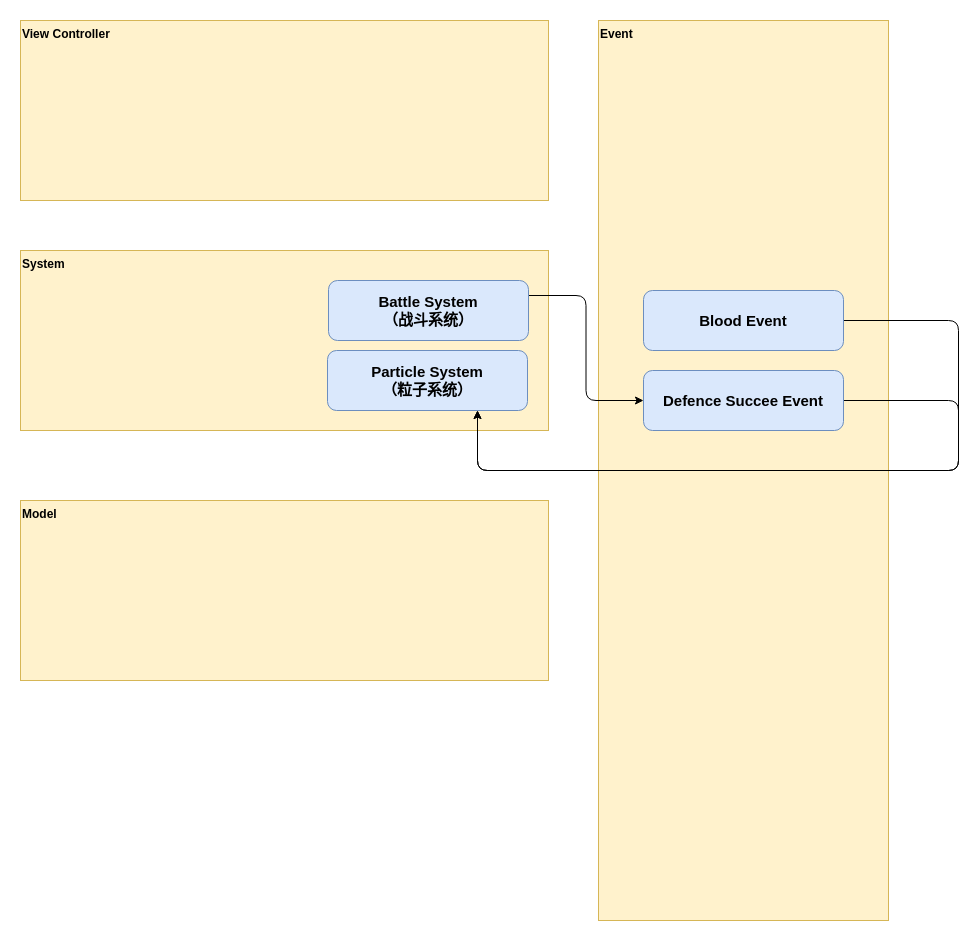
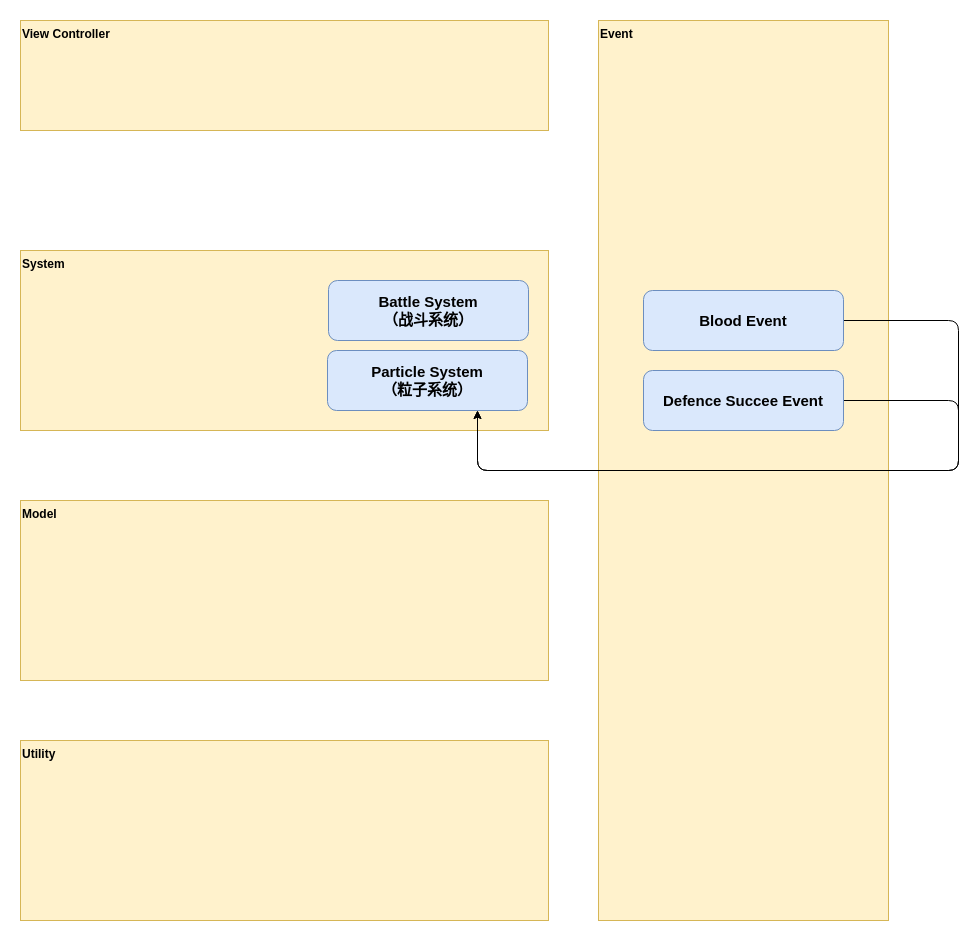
(285, 111) -> (285, 76)
(586, 345) -> none
none -> (285, 831)
